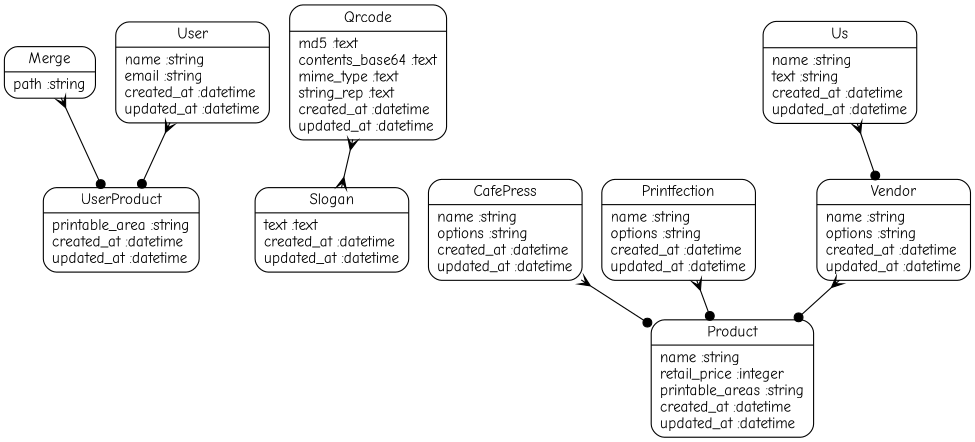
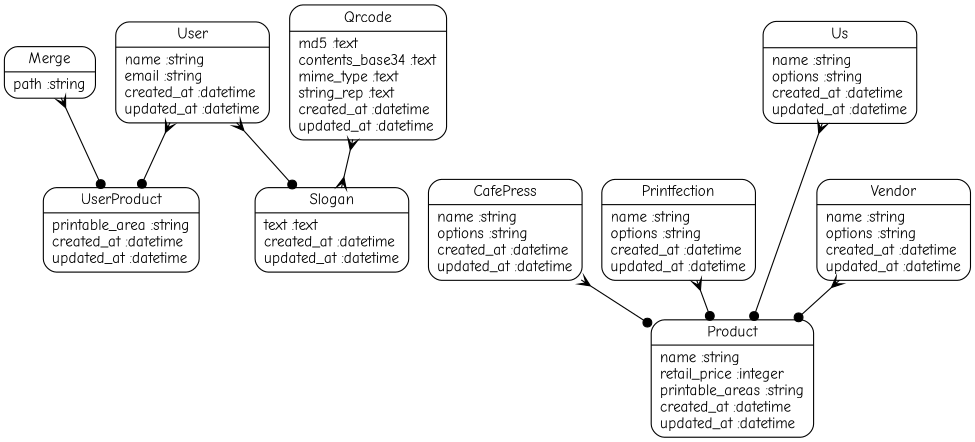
(368, 60) -> (368, 60)
(805, 77) -> (817, 77)
(867, 152) -> (787, 223)
none -> (267, 156)
